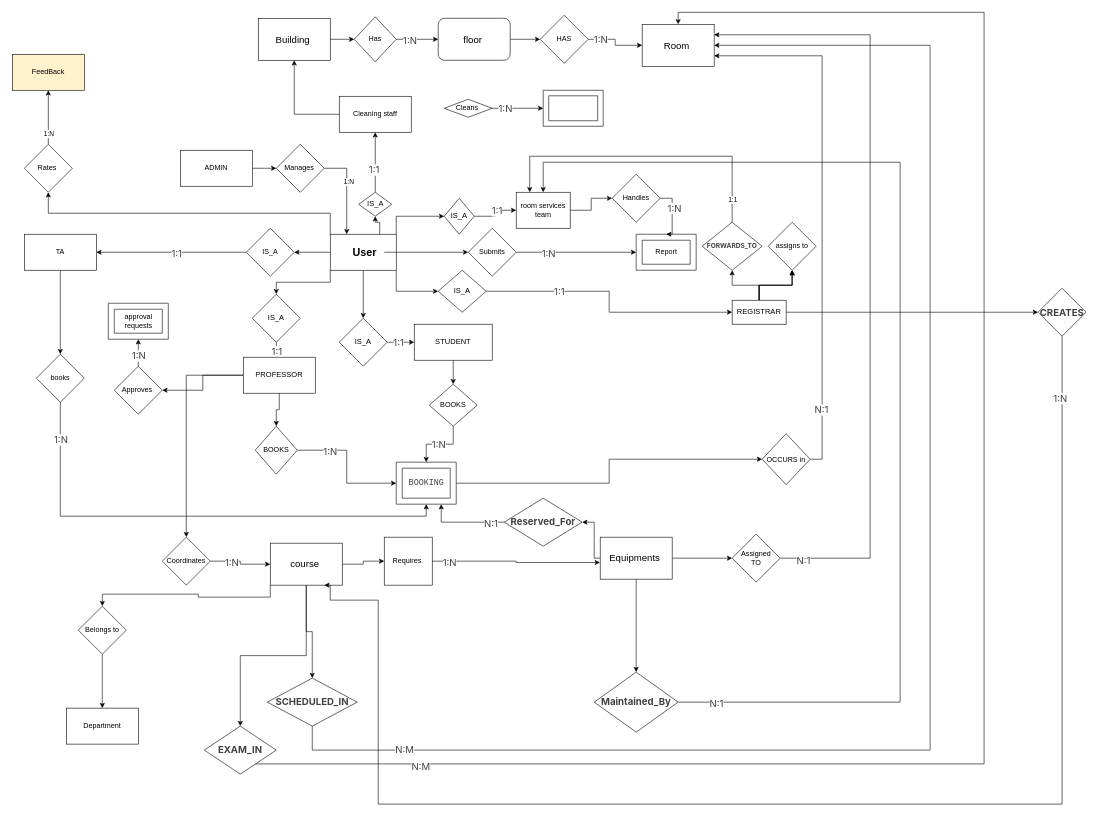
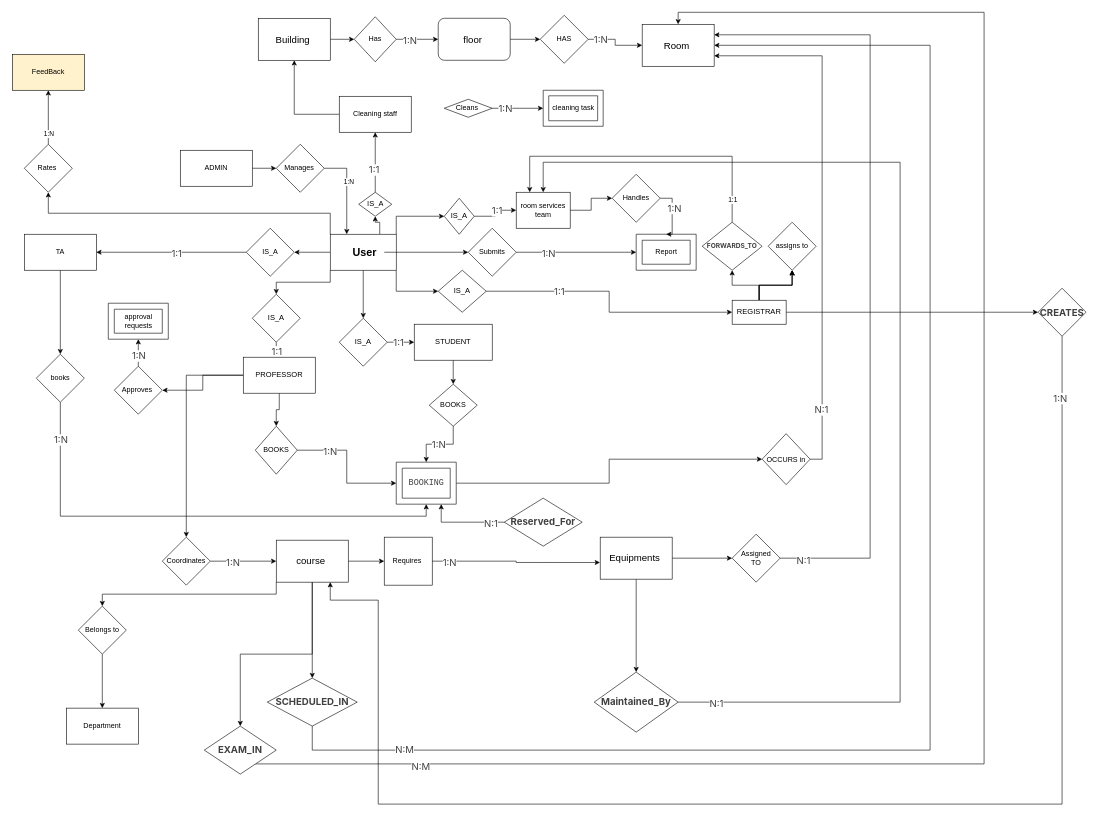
none -> (573, 108)
(594, 558) -> none
(306, 564) -> (312, 561)
